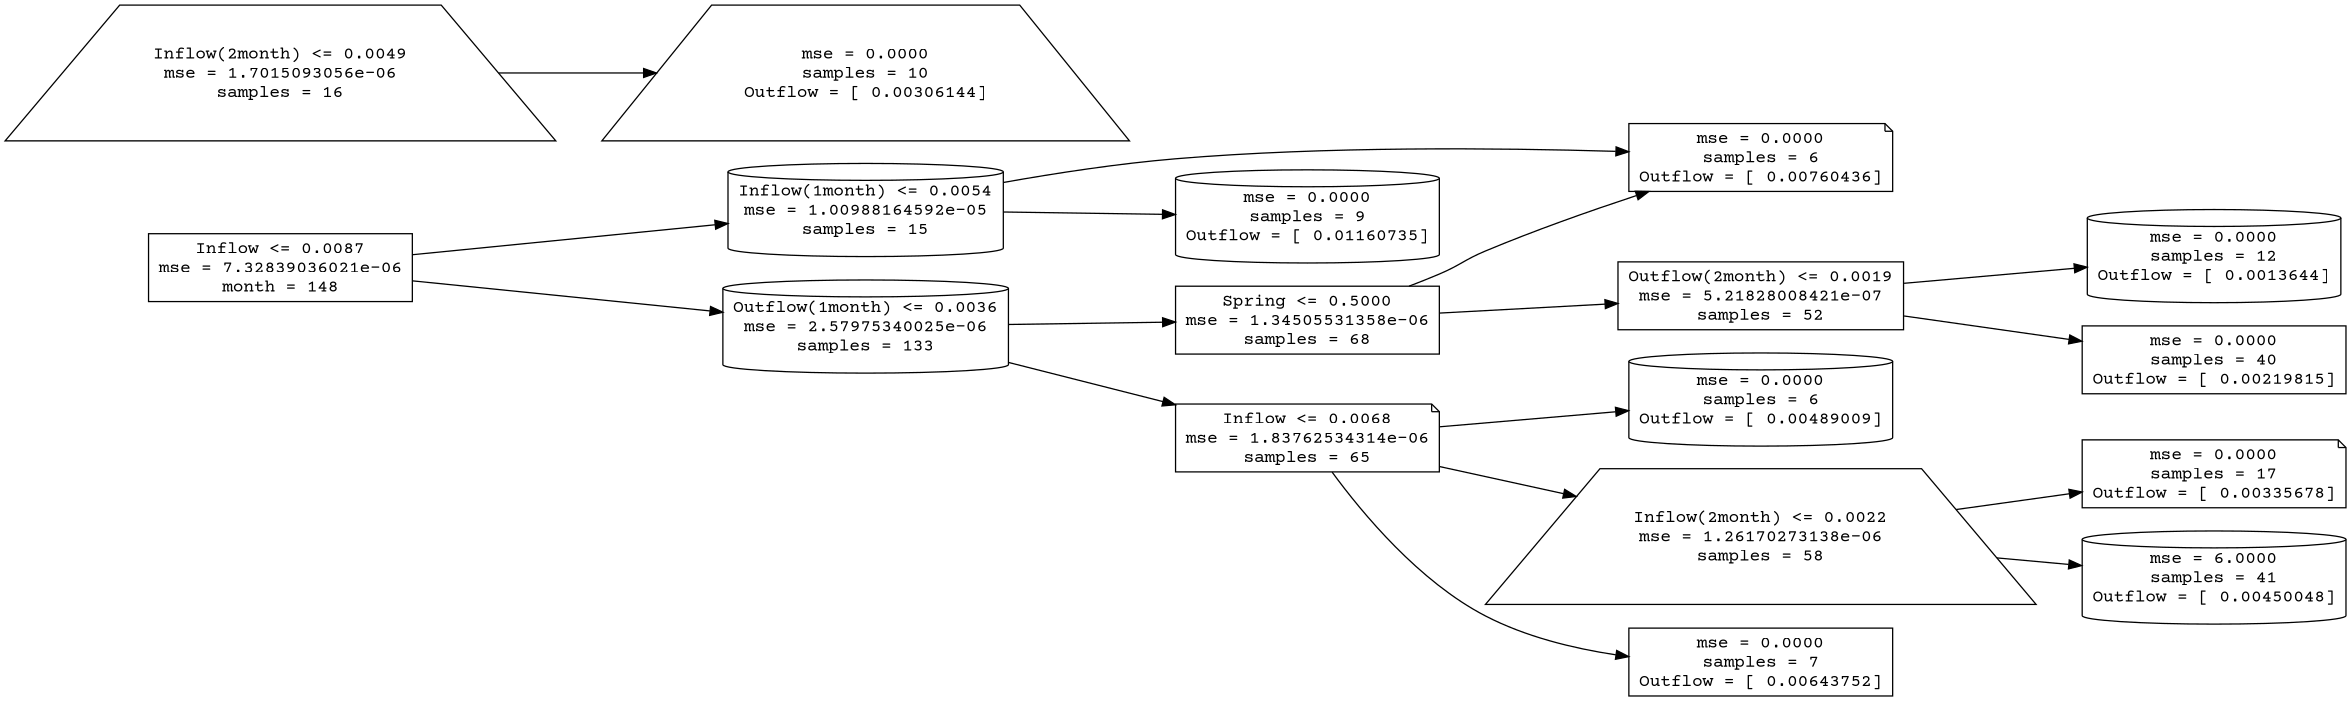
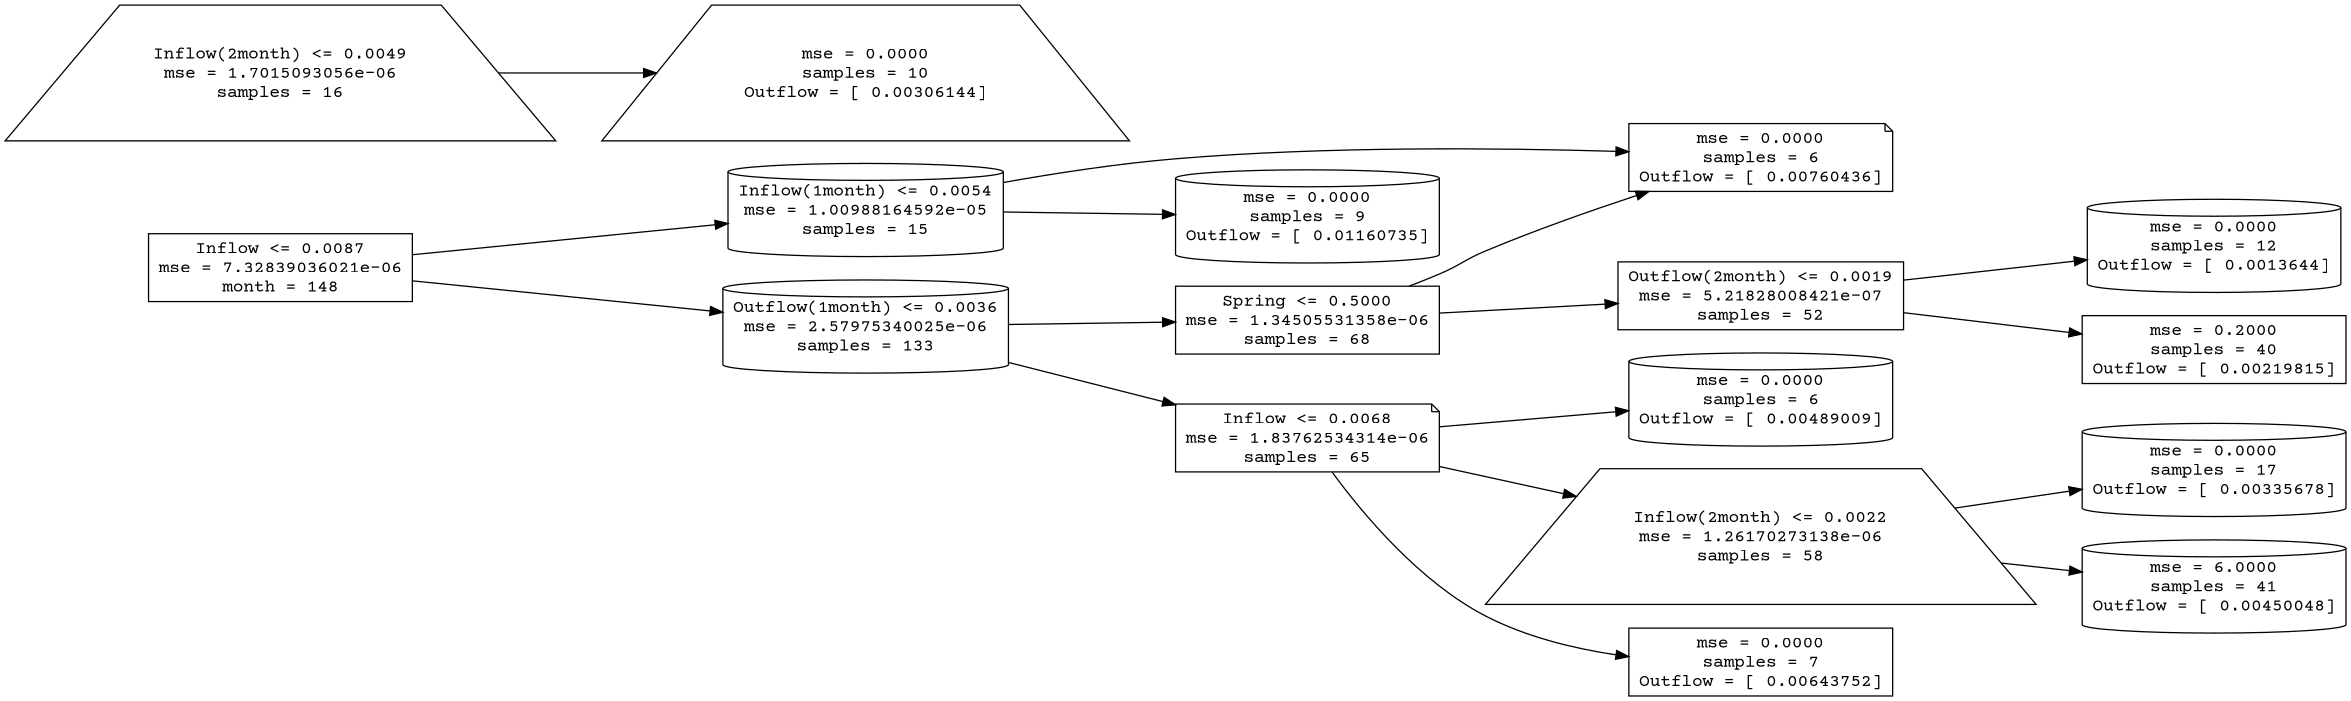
(2214, 360) -> (2214, 350)
(2214, 474) -> (2214, 470)
